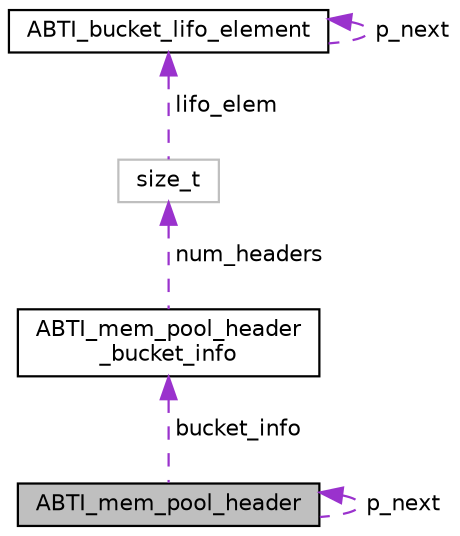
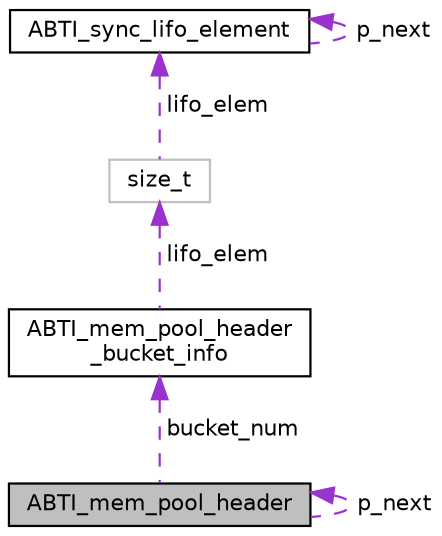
(169, 31) -> (160, 31)
(247, 256) -> (214, 256)
(236, 430) -> (230, 430)
